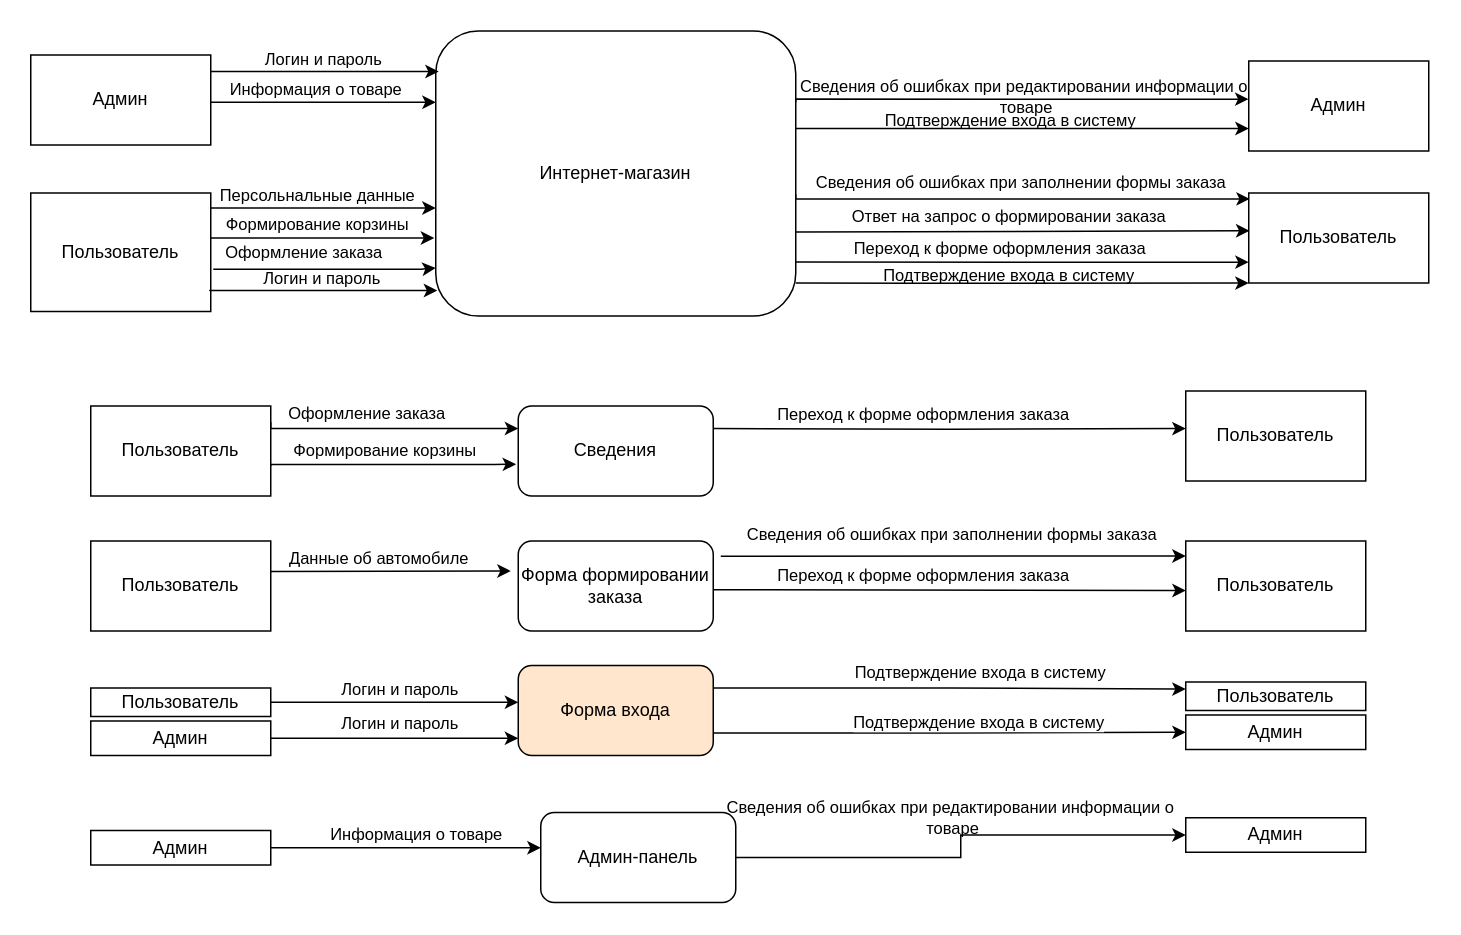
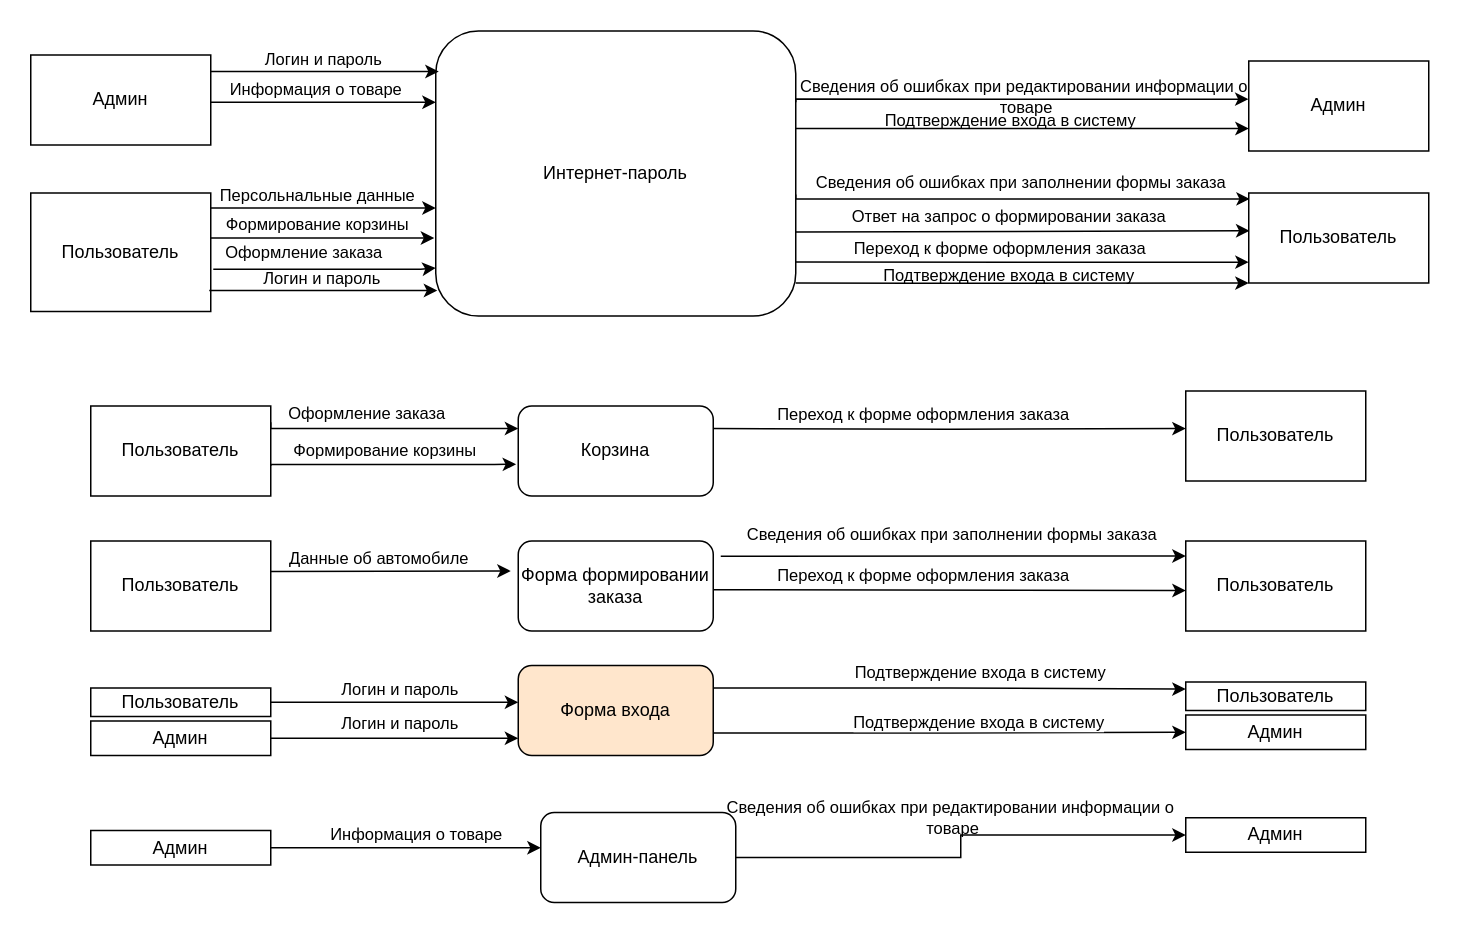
(616, 173) -> (616, 173)
(616, 451) -> (616, 451)
